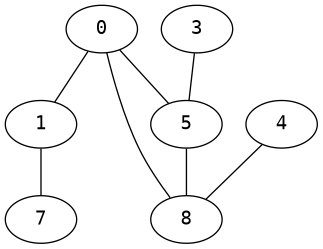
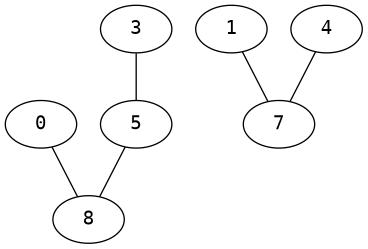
(71, 77) -> none
(144, 77) -> none
(234, 172) -> (303, 77)
